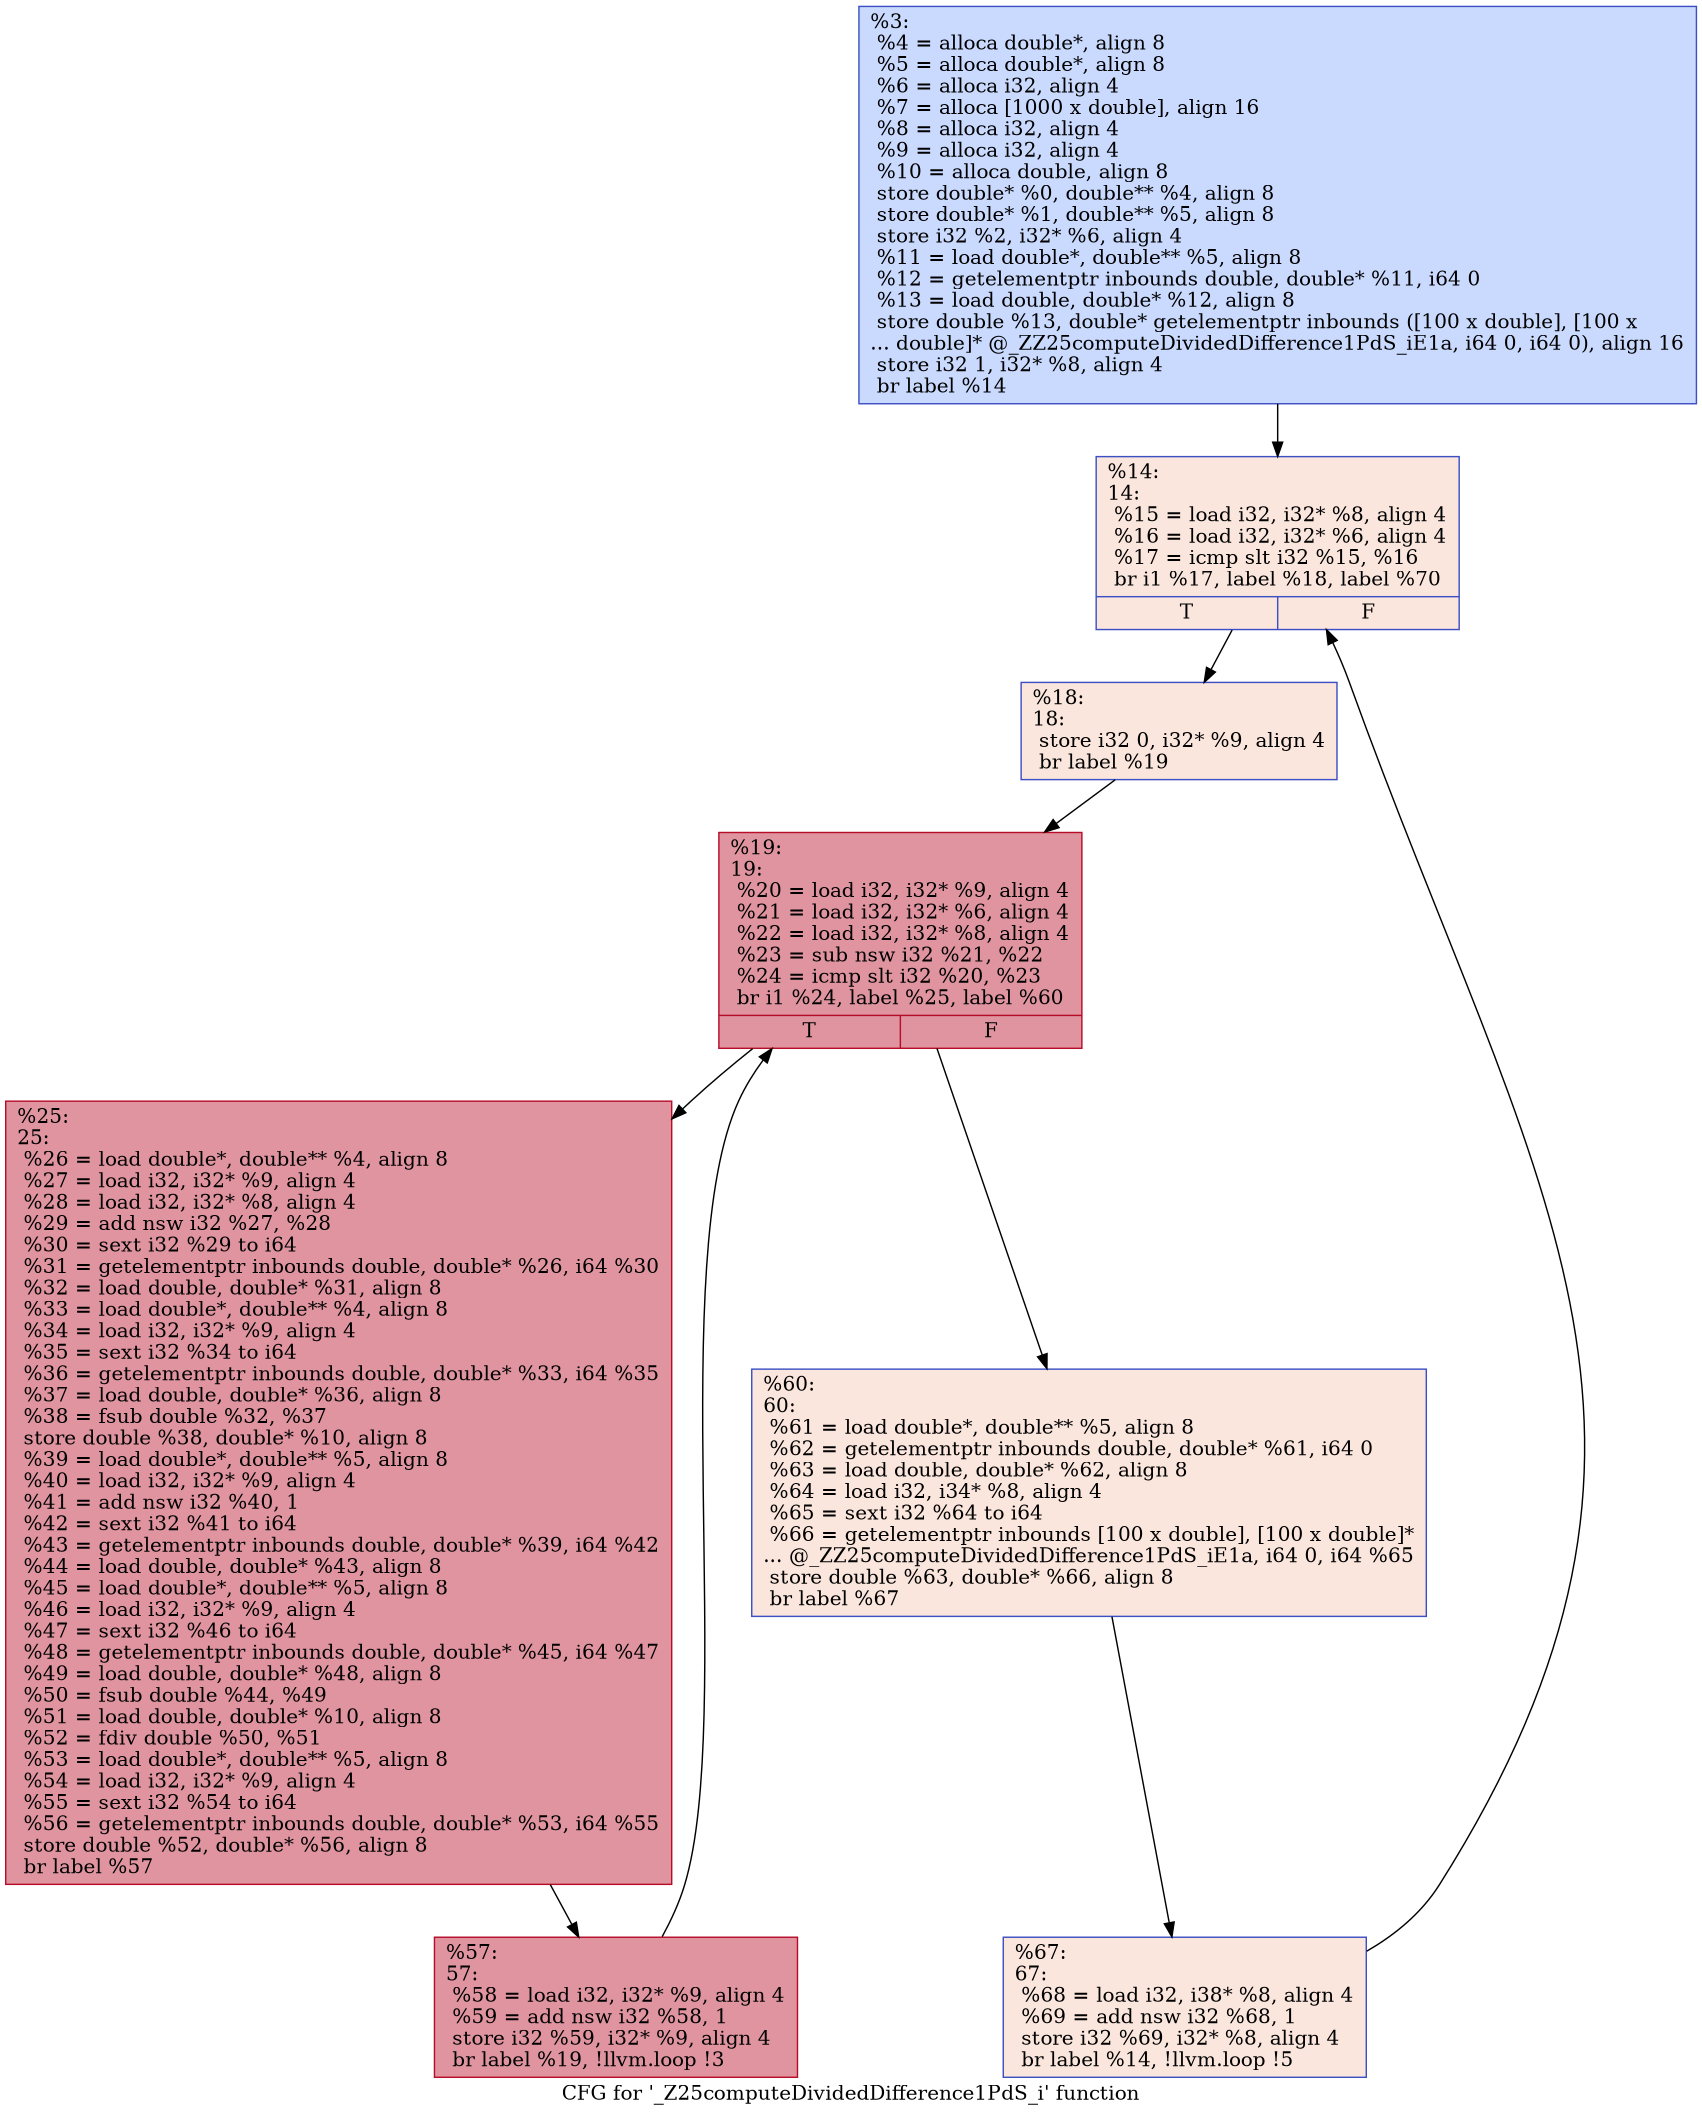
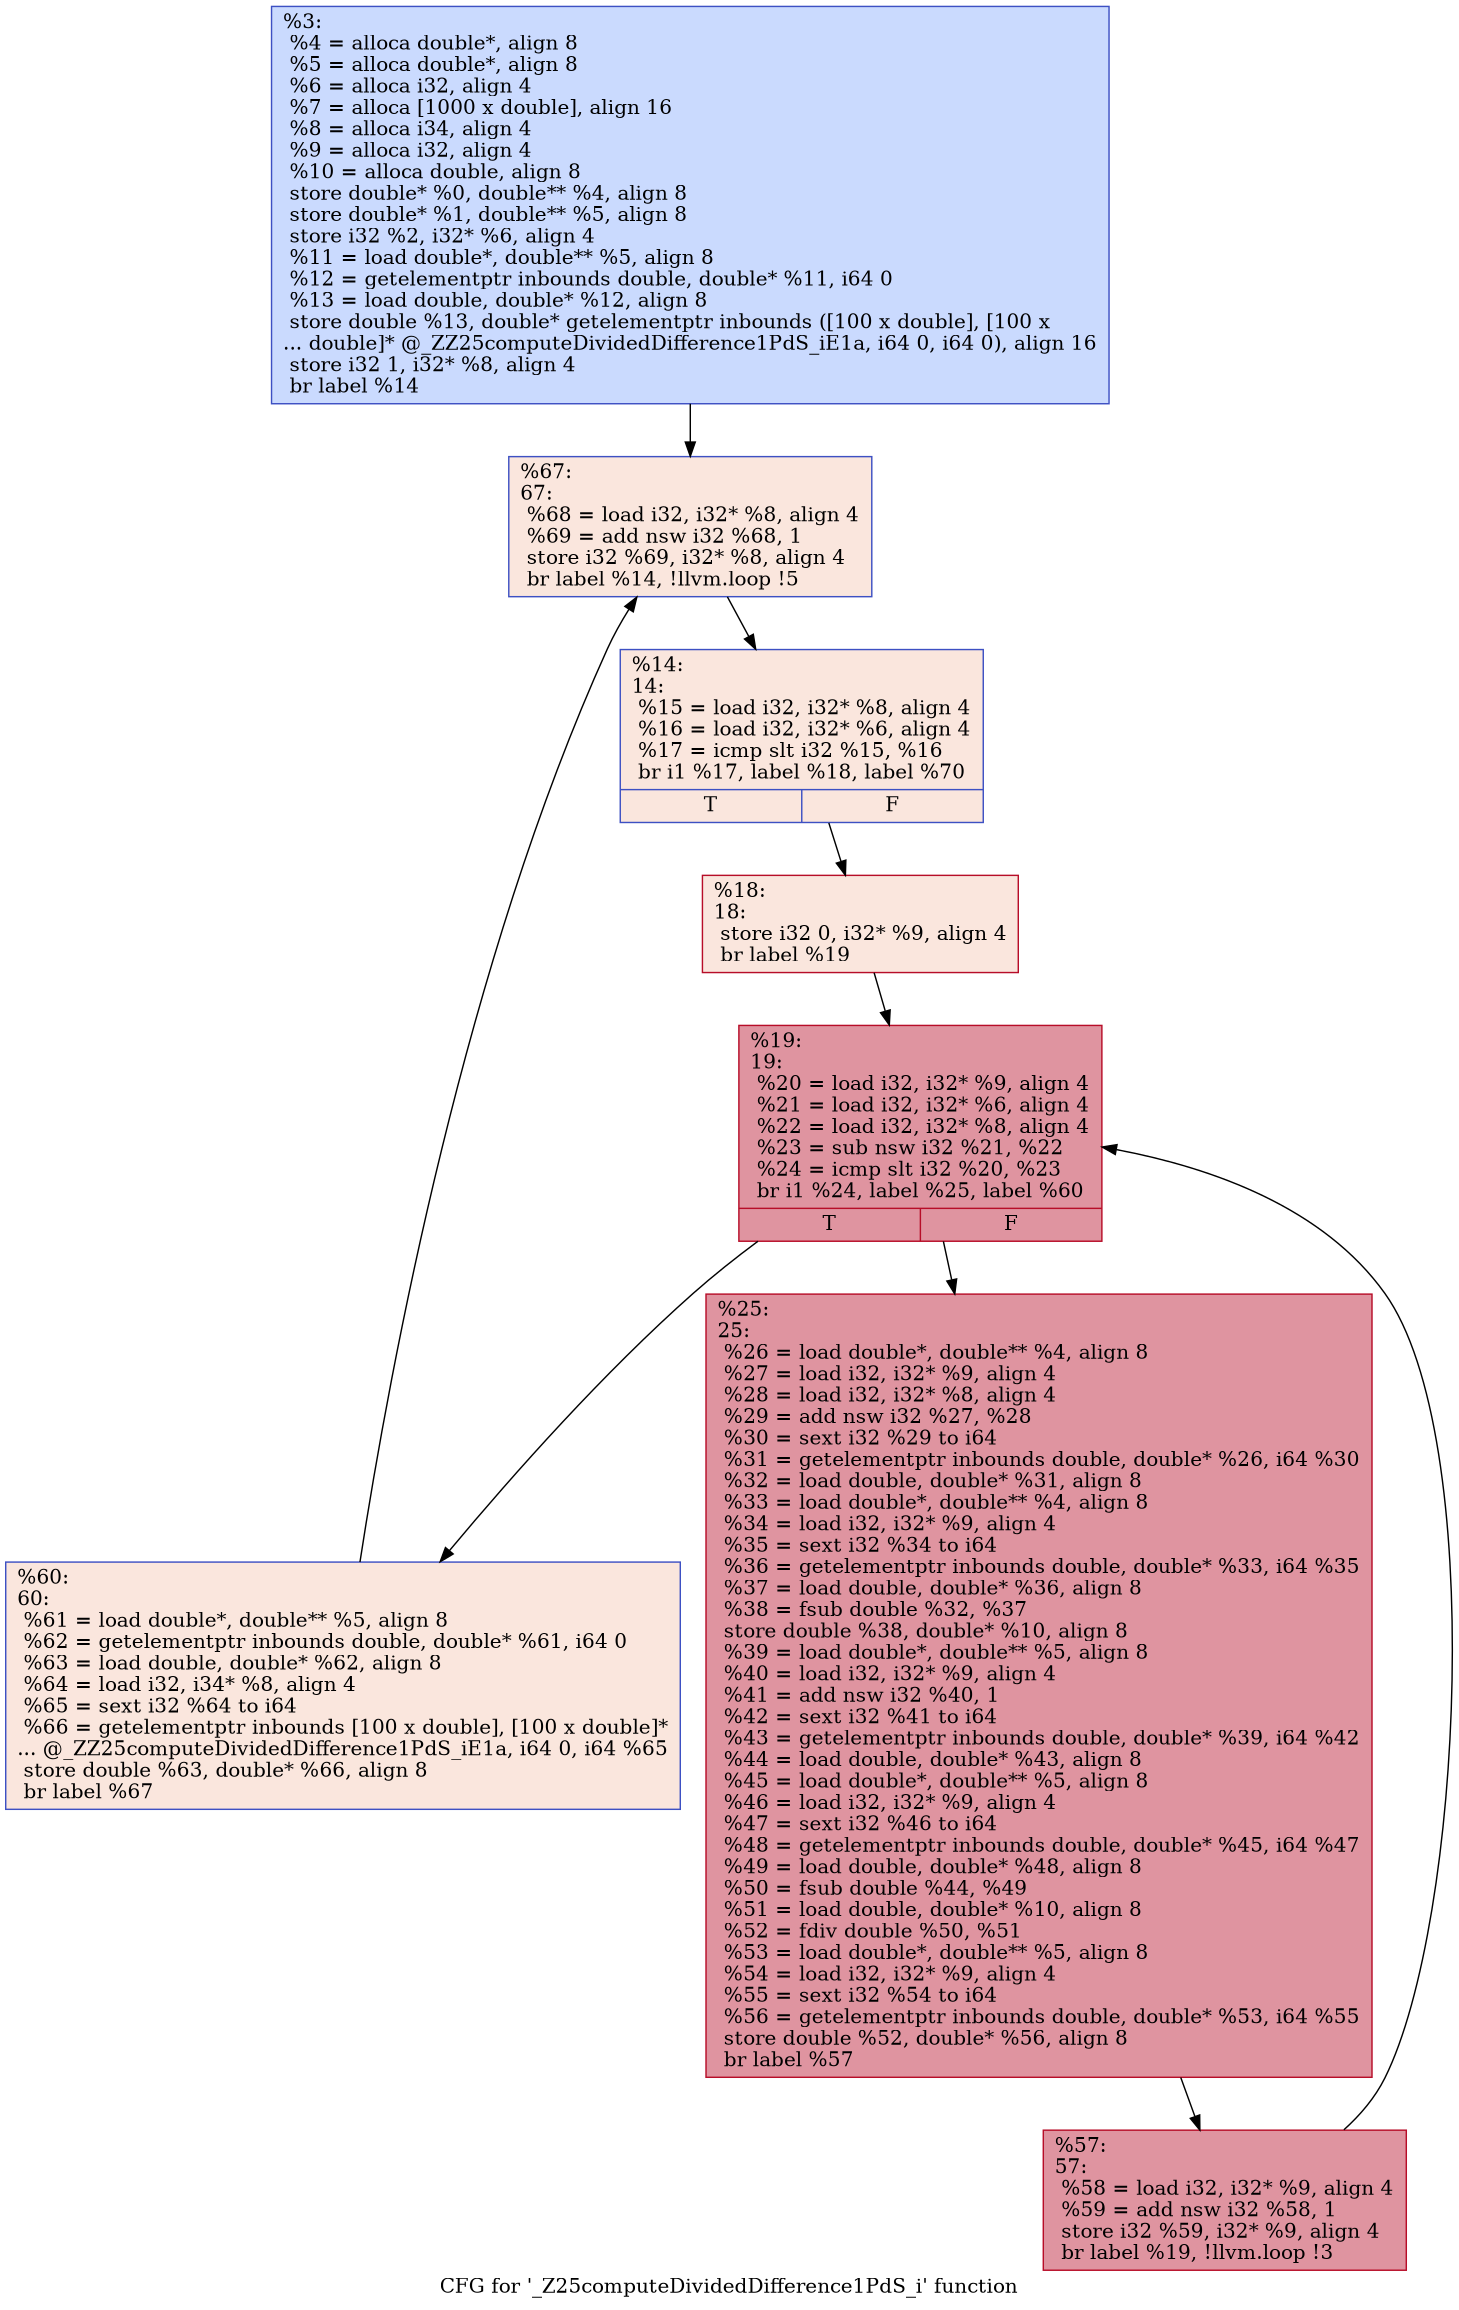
(995, 129) -> (408, 129)
(1278, 423) -> (690, 423)
(1179, 731) -> (860, 924)
(1185, 1996) -> (690, 515)
